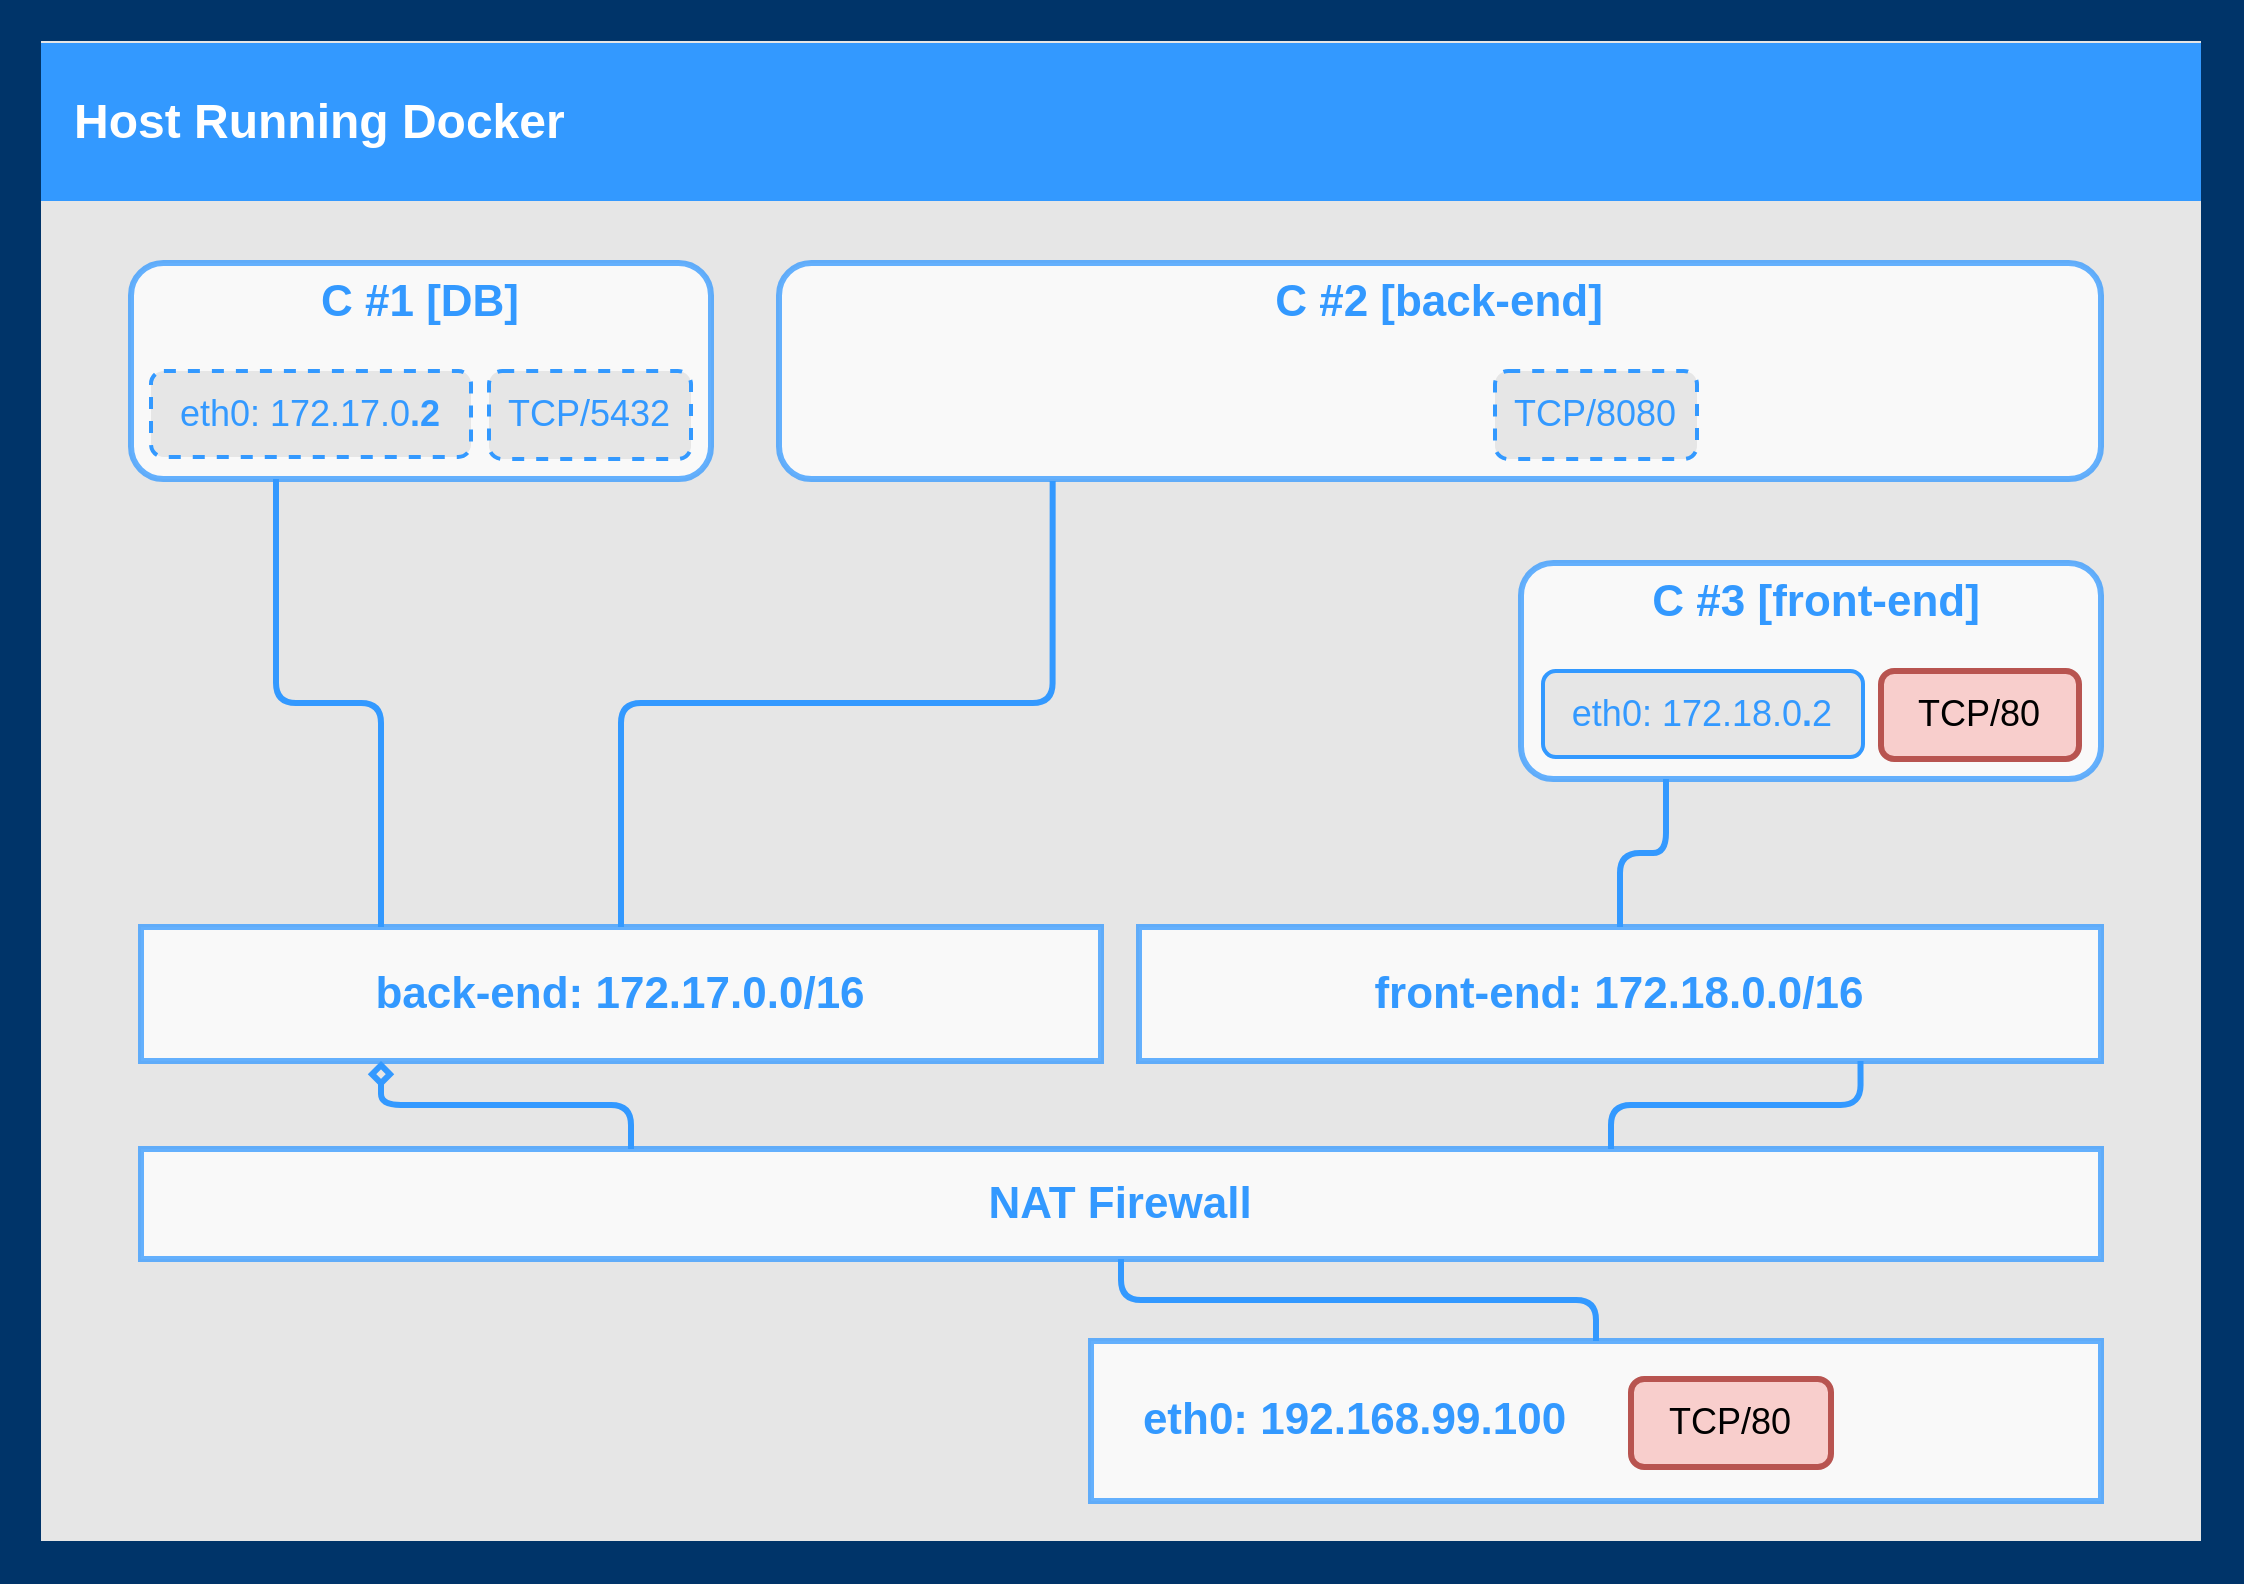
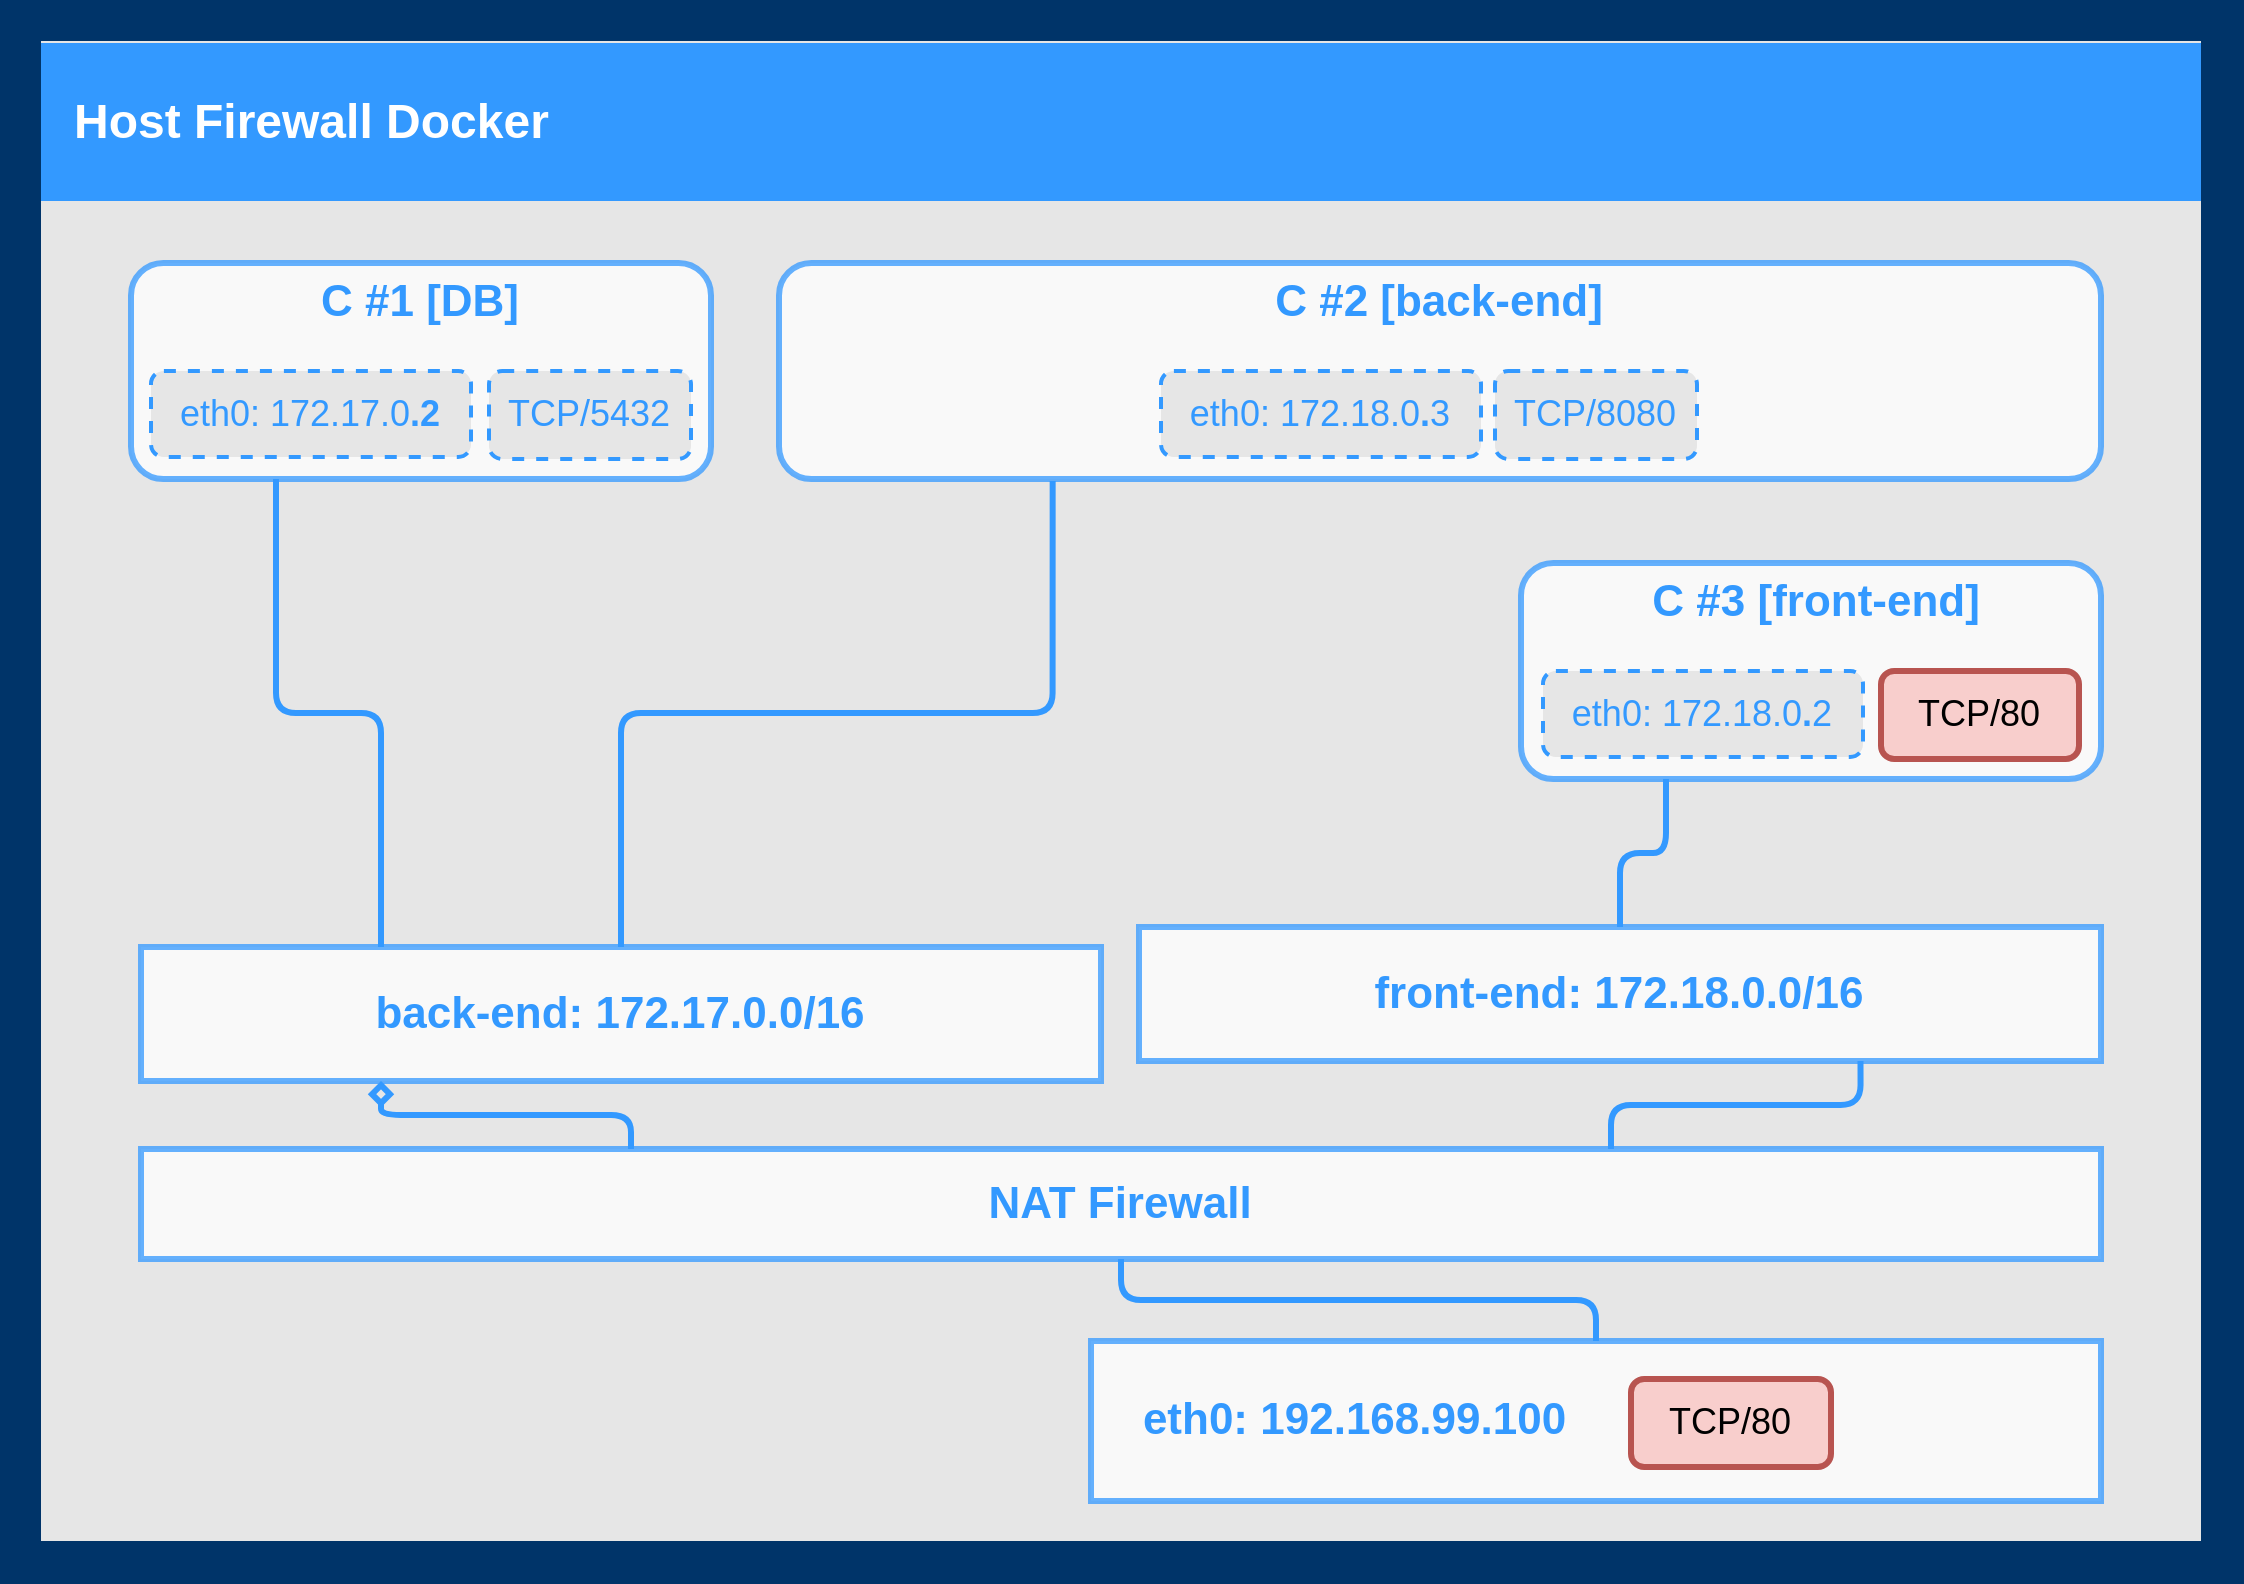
(312, 123) -> (313, 123)
none -> (1321, 414)
(1703, 714) -> (1703, 714)
(621, 994) -> (621, 1014)
